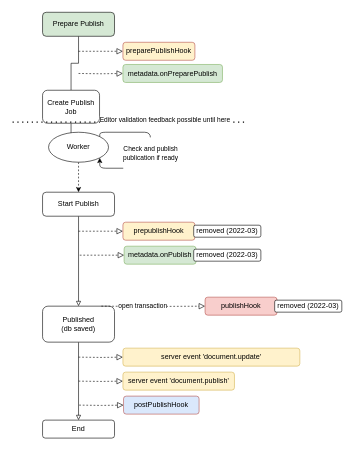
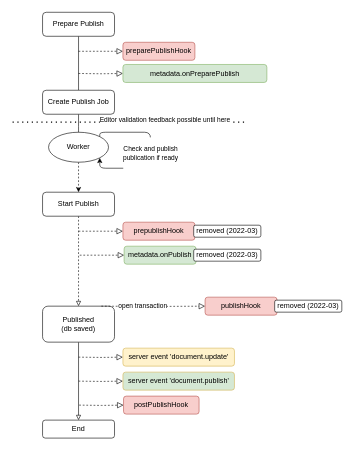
(78, 24) -> (78, 24)
(159, 51) -> (159, 51)
(173, 74) -> (195, 74)
(71, 107) -> (78, 102)
(159, 231) -> (159, 231)
(78, 258) -> (78, 258)
(211, 357) -> (179, 357)
(179, 381) -> (179, 381)
(161, 405) -> (161, 405)
